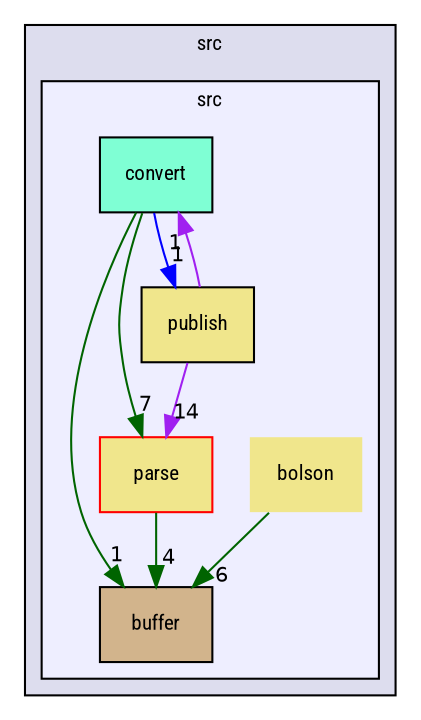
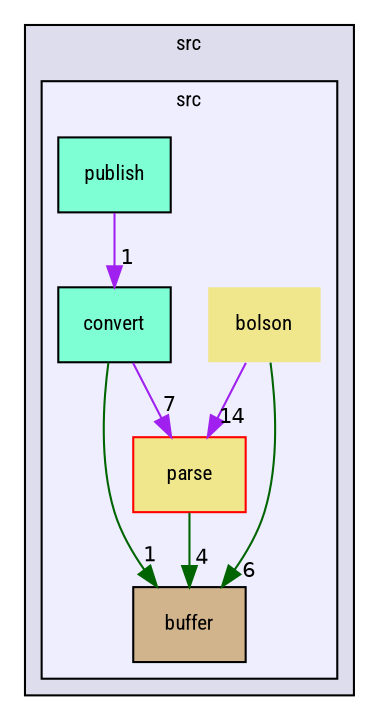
(160, 240) -> none
(120, 314) -> (147, 390)
(198, 325) -> (115, 175)
(180, 390) -> (232, 390)
